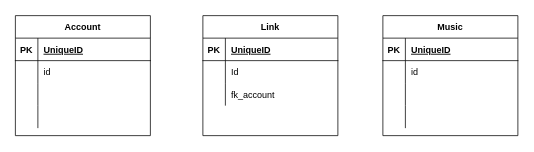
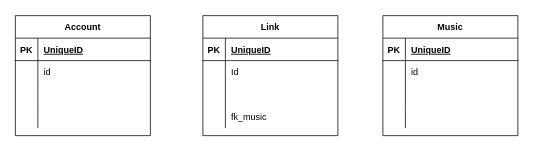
(282, 94) -> none
none -> (282, 117)
